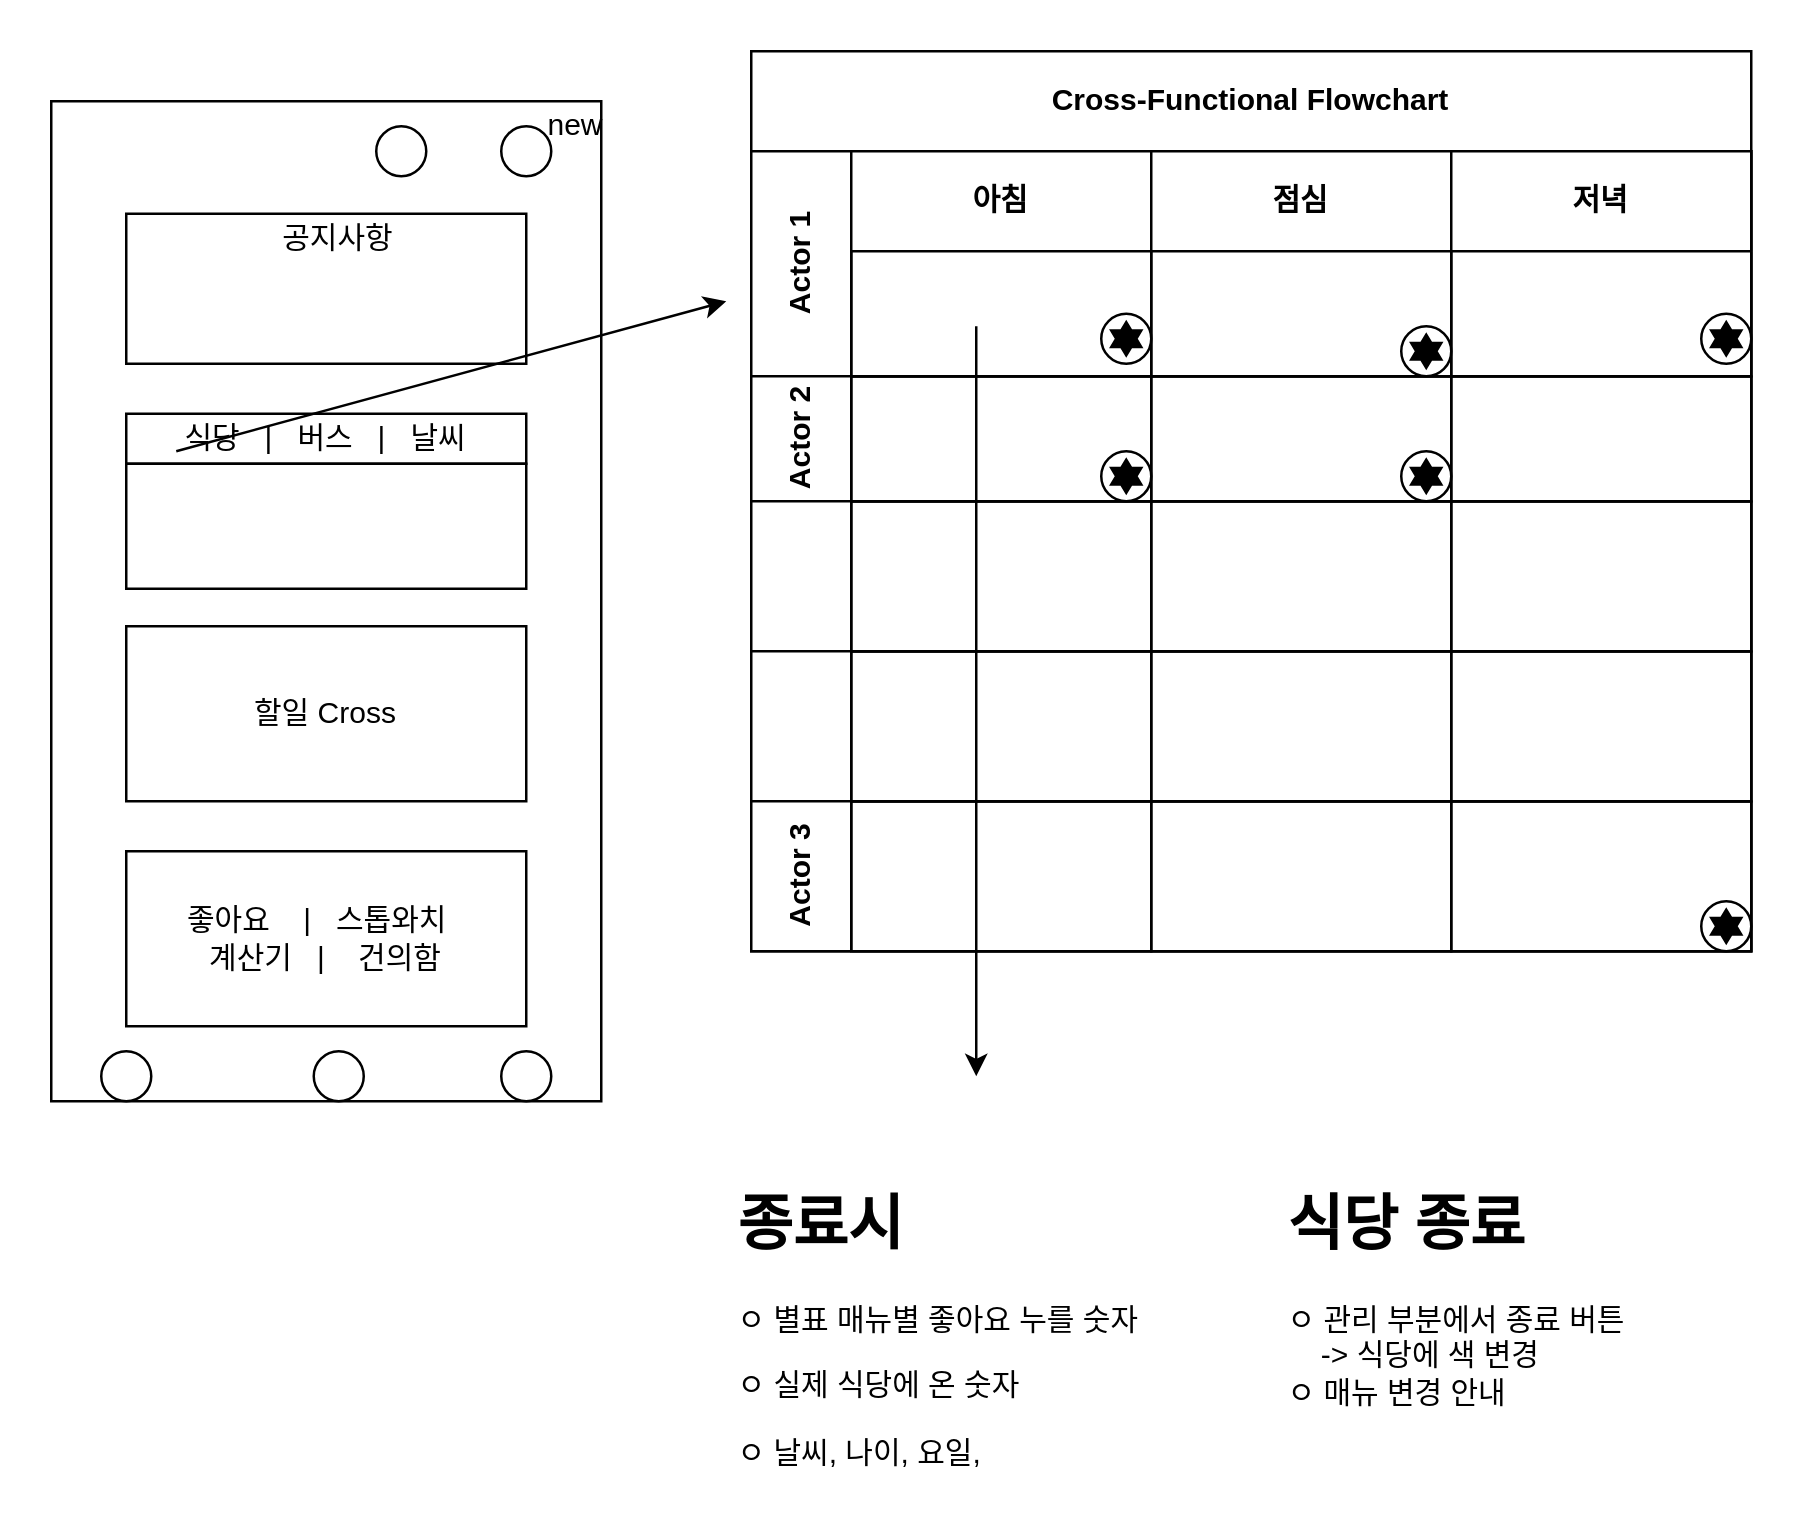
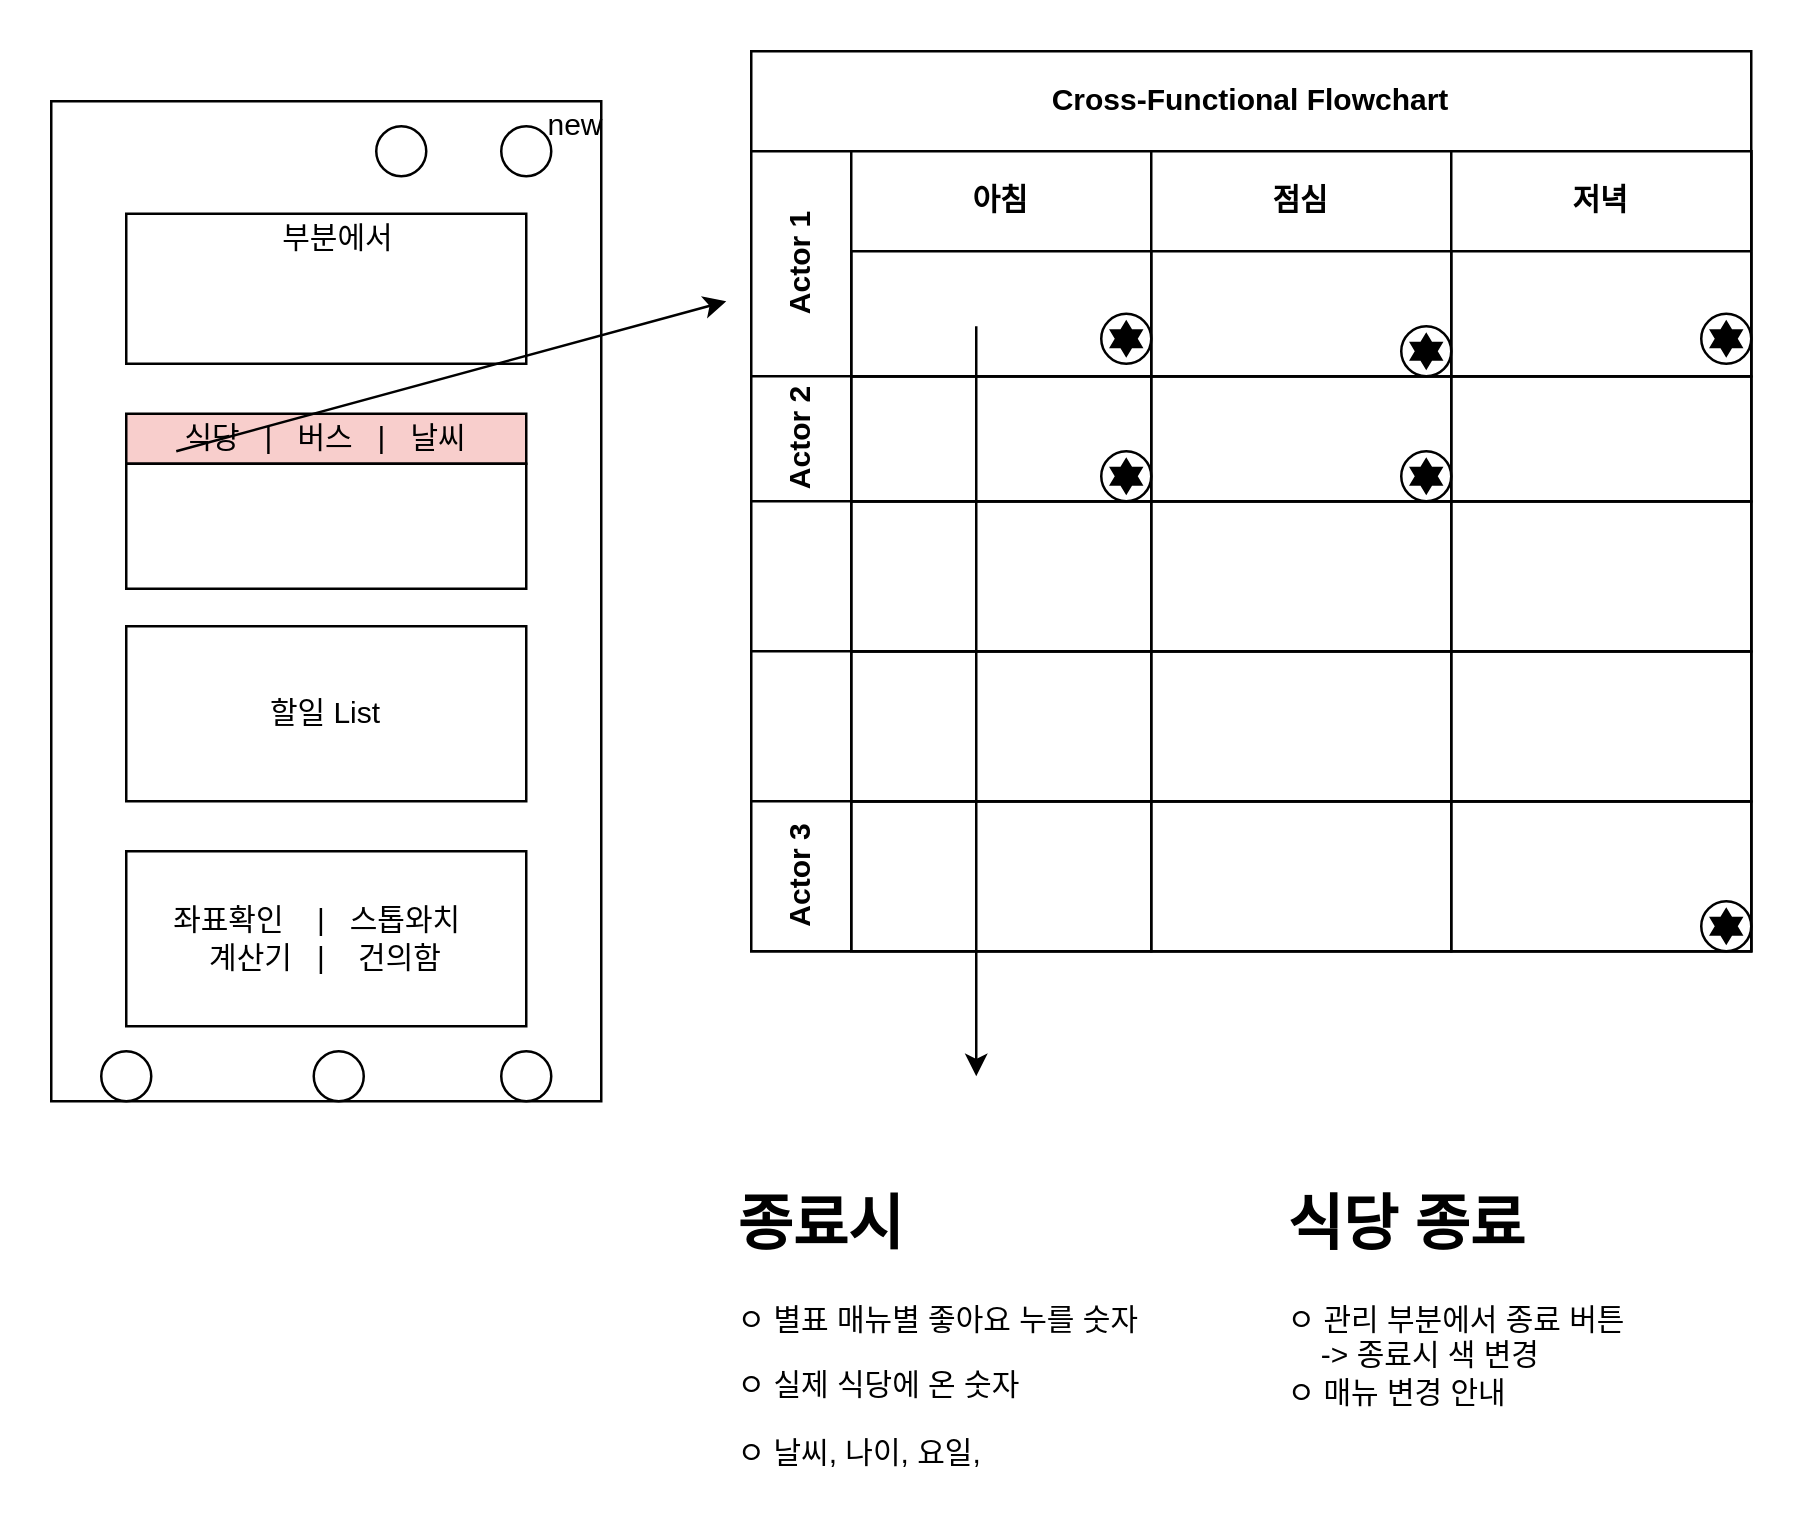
(339, 239) -> (339, 239)
(326, 439) -> (326, 439)
(326, 714) -> (326, 714)
(326, 939) -> (326, 939)
(1472, 1223) -> (1472, 1223)
